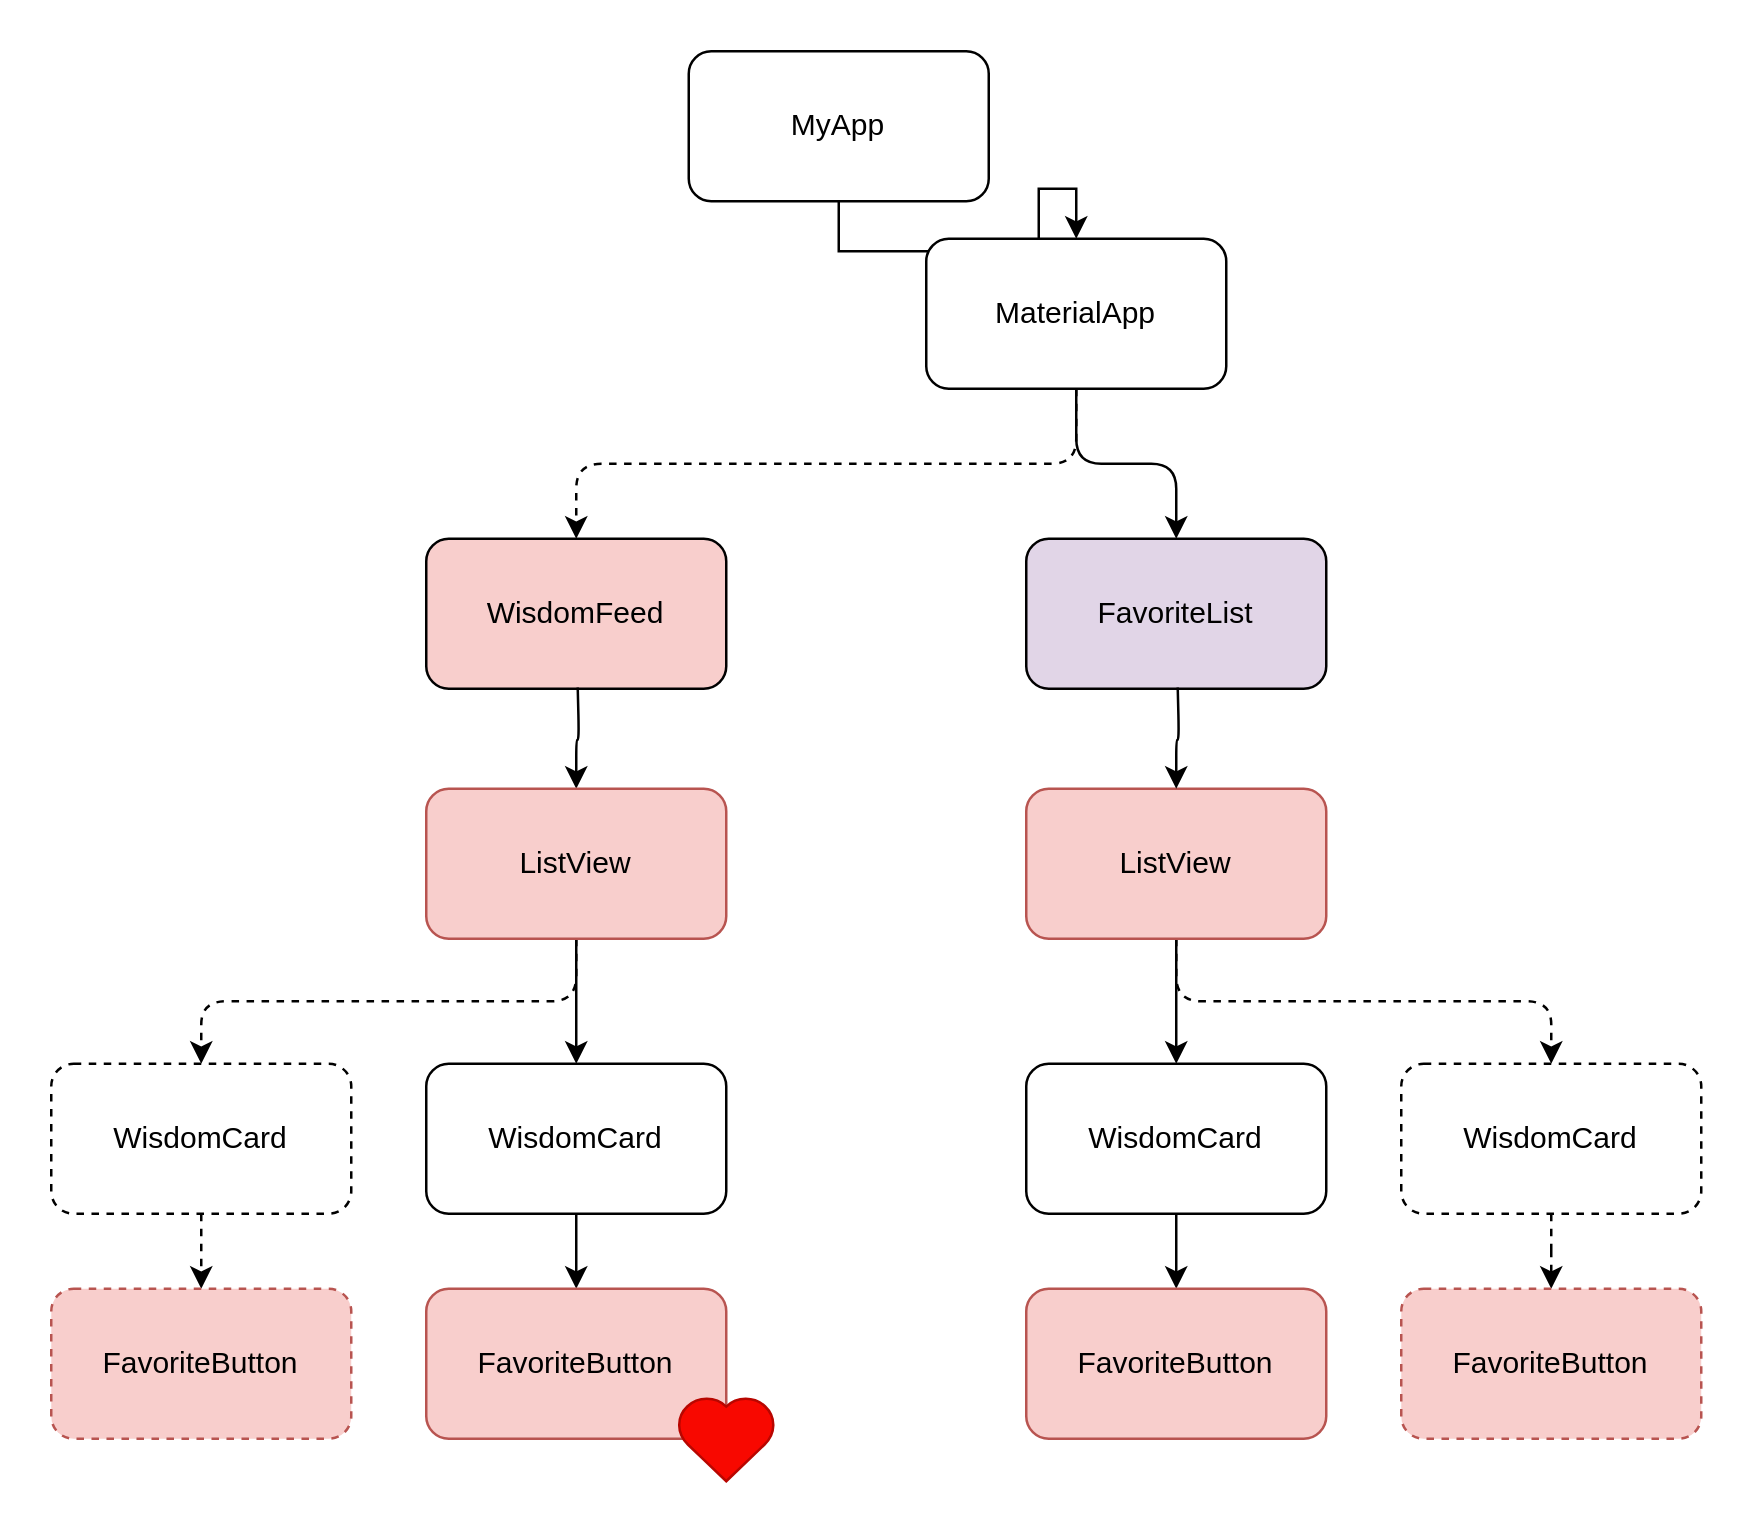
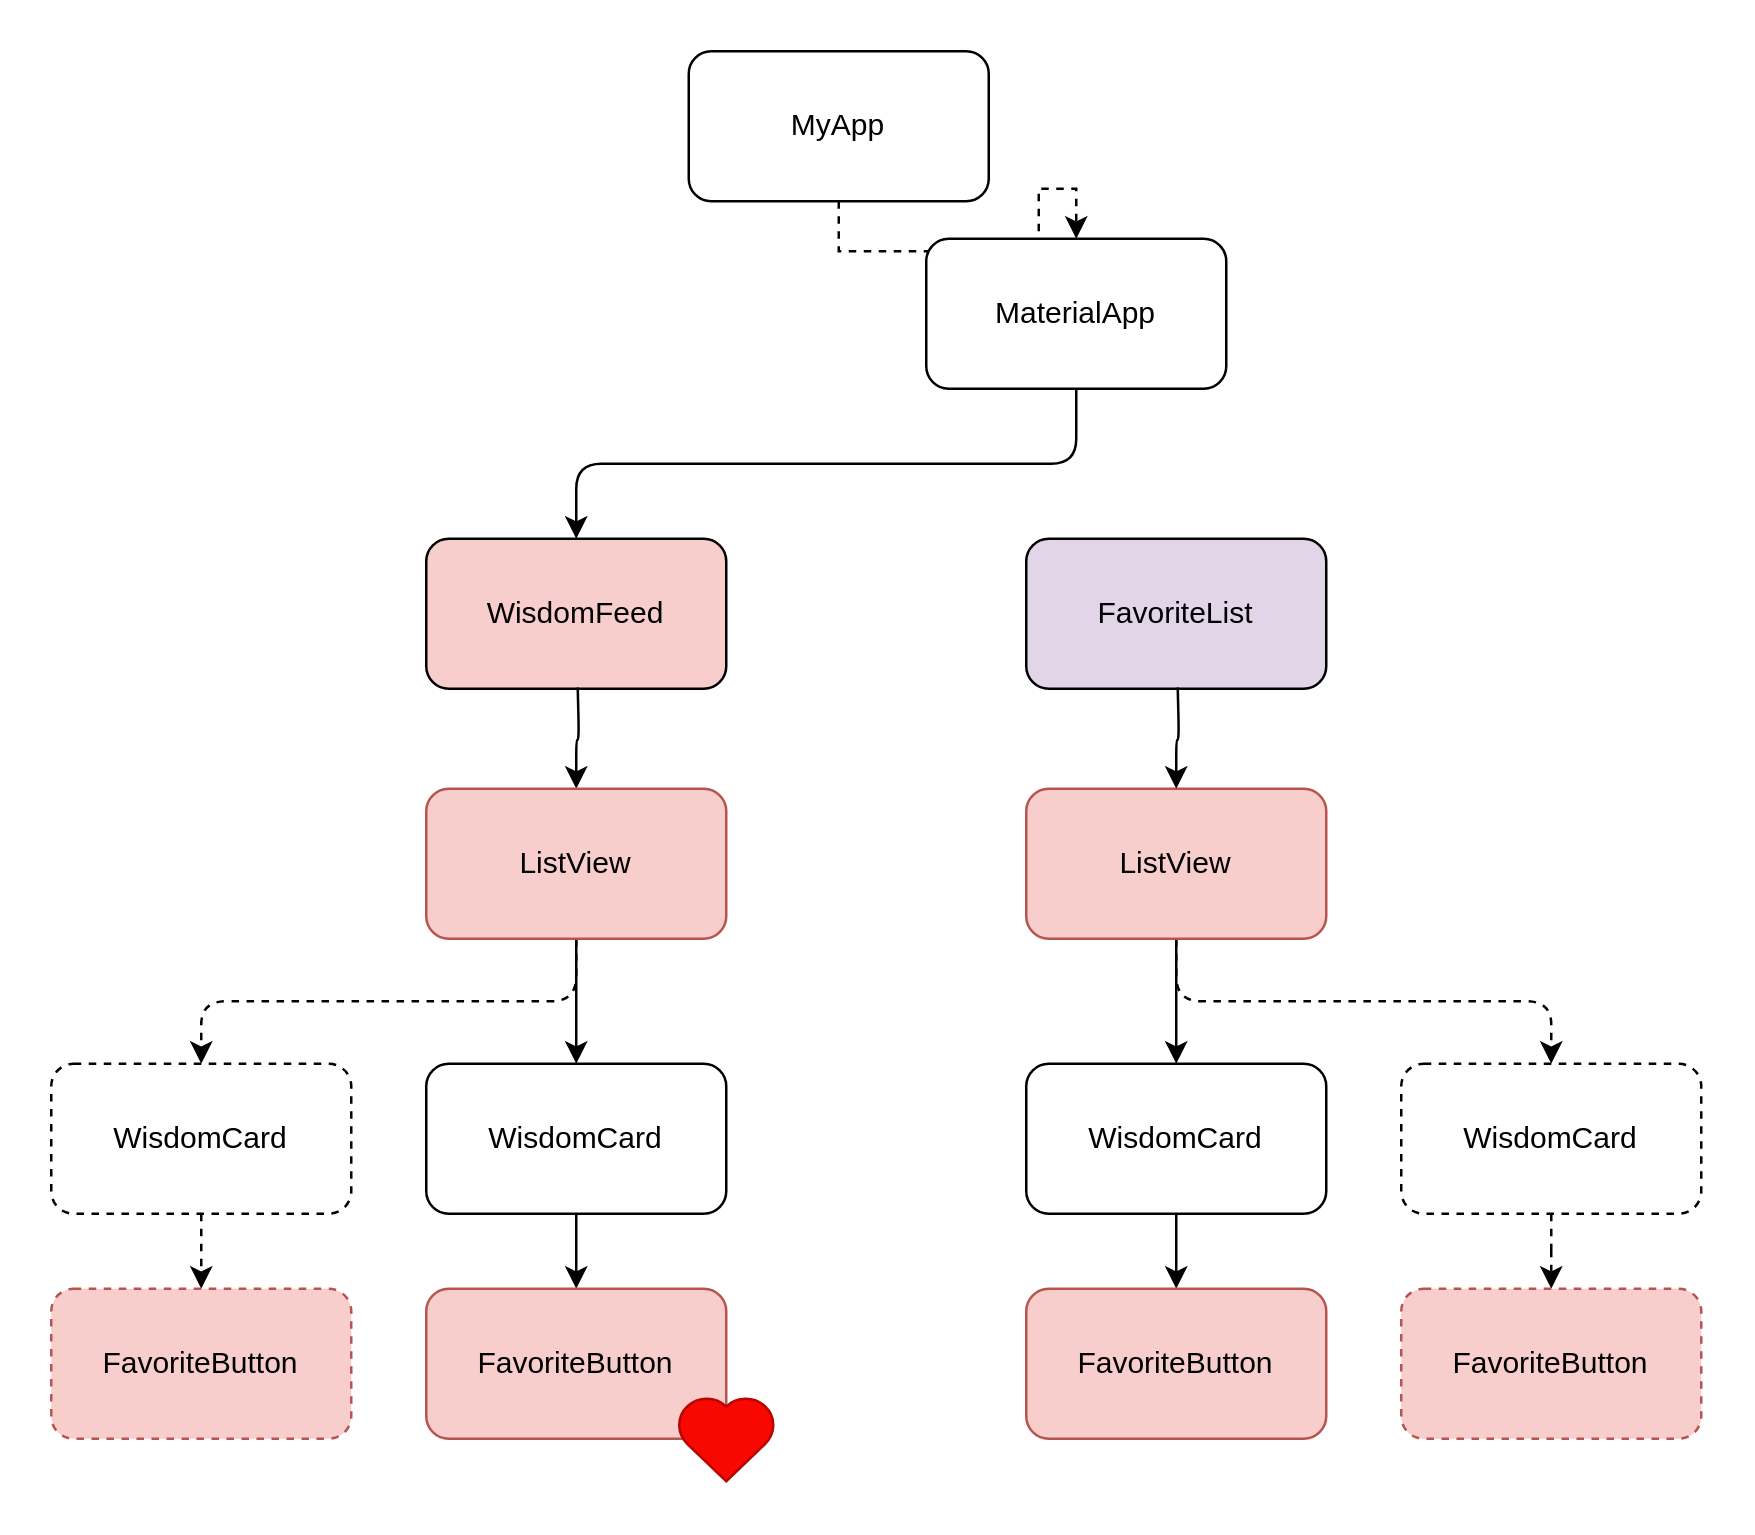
(860, 251) -> (860, 251)
(805, 464) -> (805, 464)
(1149, 464) -> none
